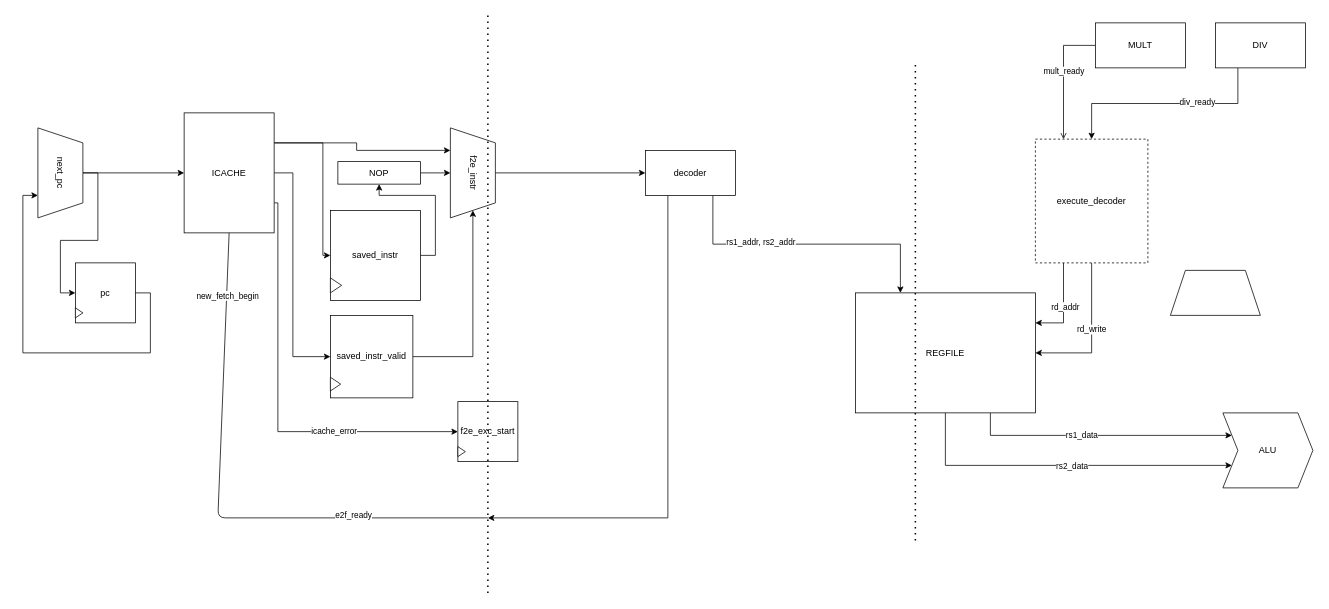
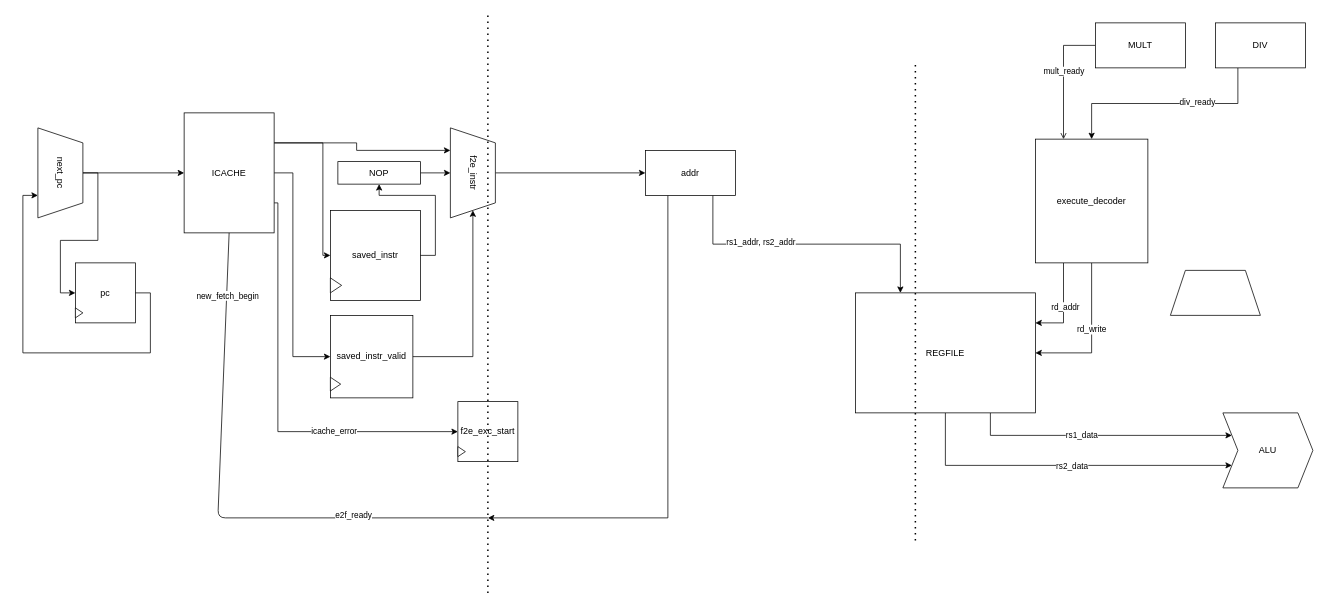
(690, 173) -> (690, 173)
(1092, 201) -> (1092, 201)
